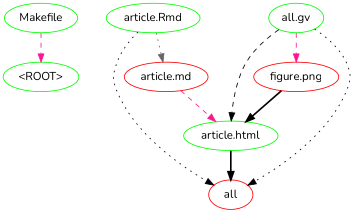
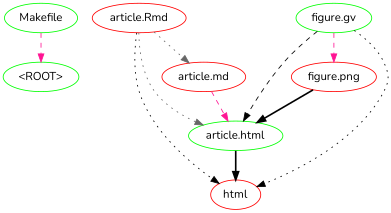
(153, 18) -> (139, 18)
(296, 18) -> (334, 18)
none -> (152, 87)
(231, 195) -> (236, 195)
